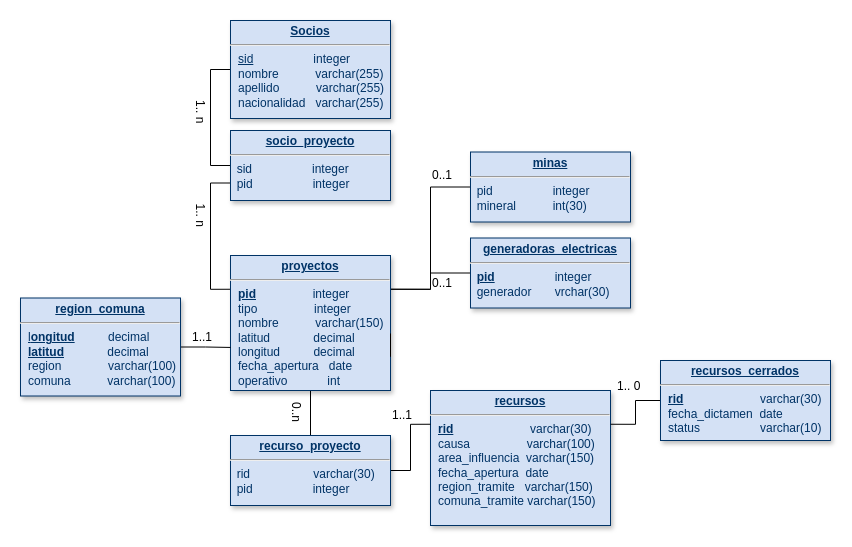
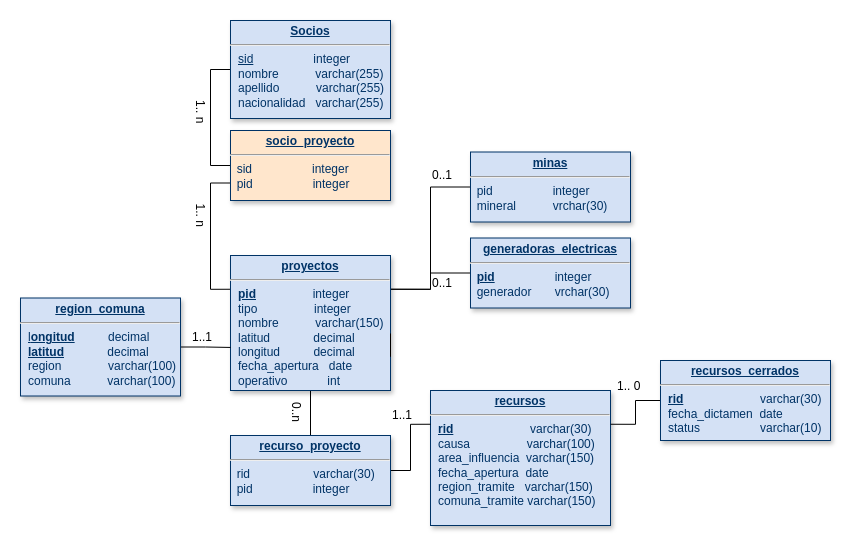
(311, 166) -> (311, 166)
(547, 174) -> (554, 174)
